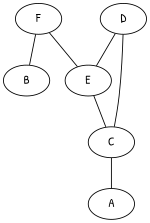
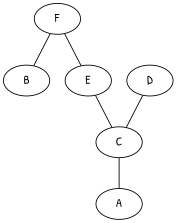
(106, 50) -> none
